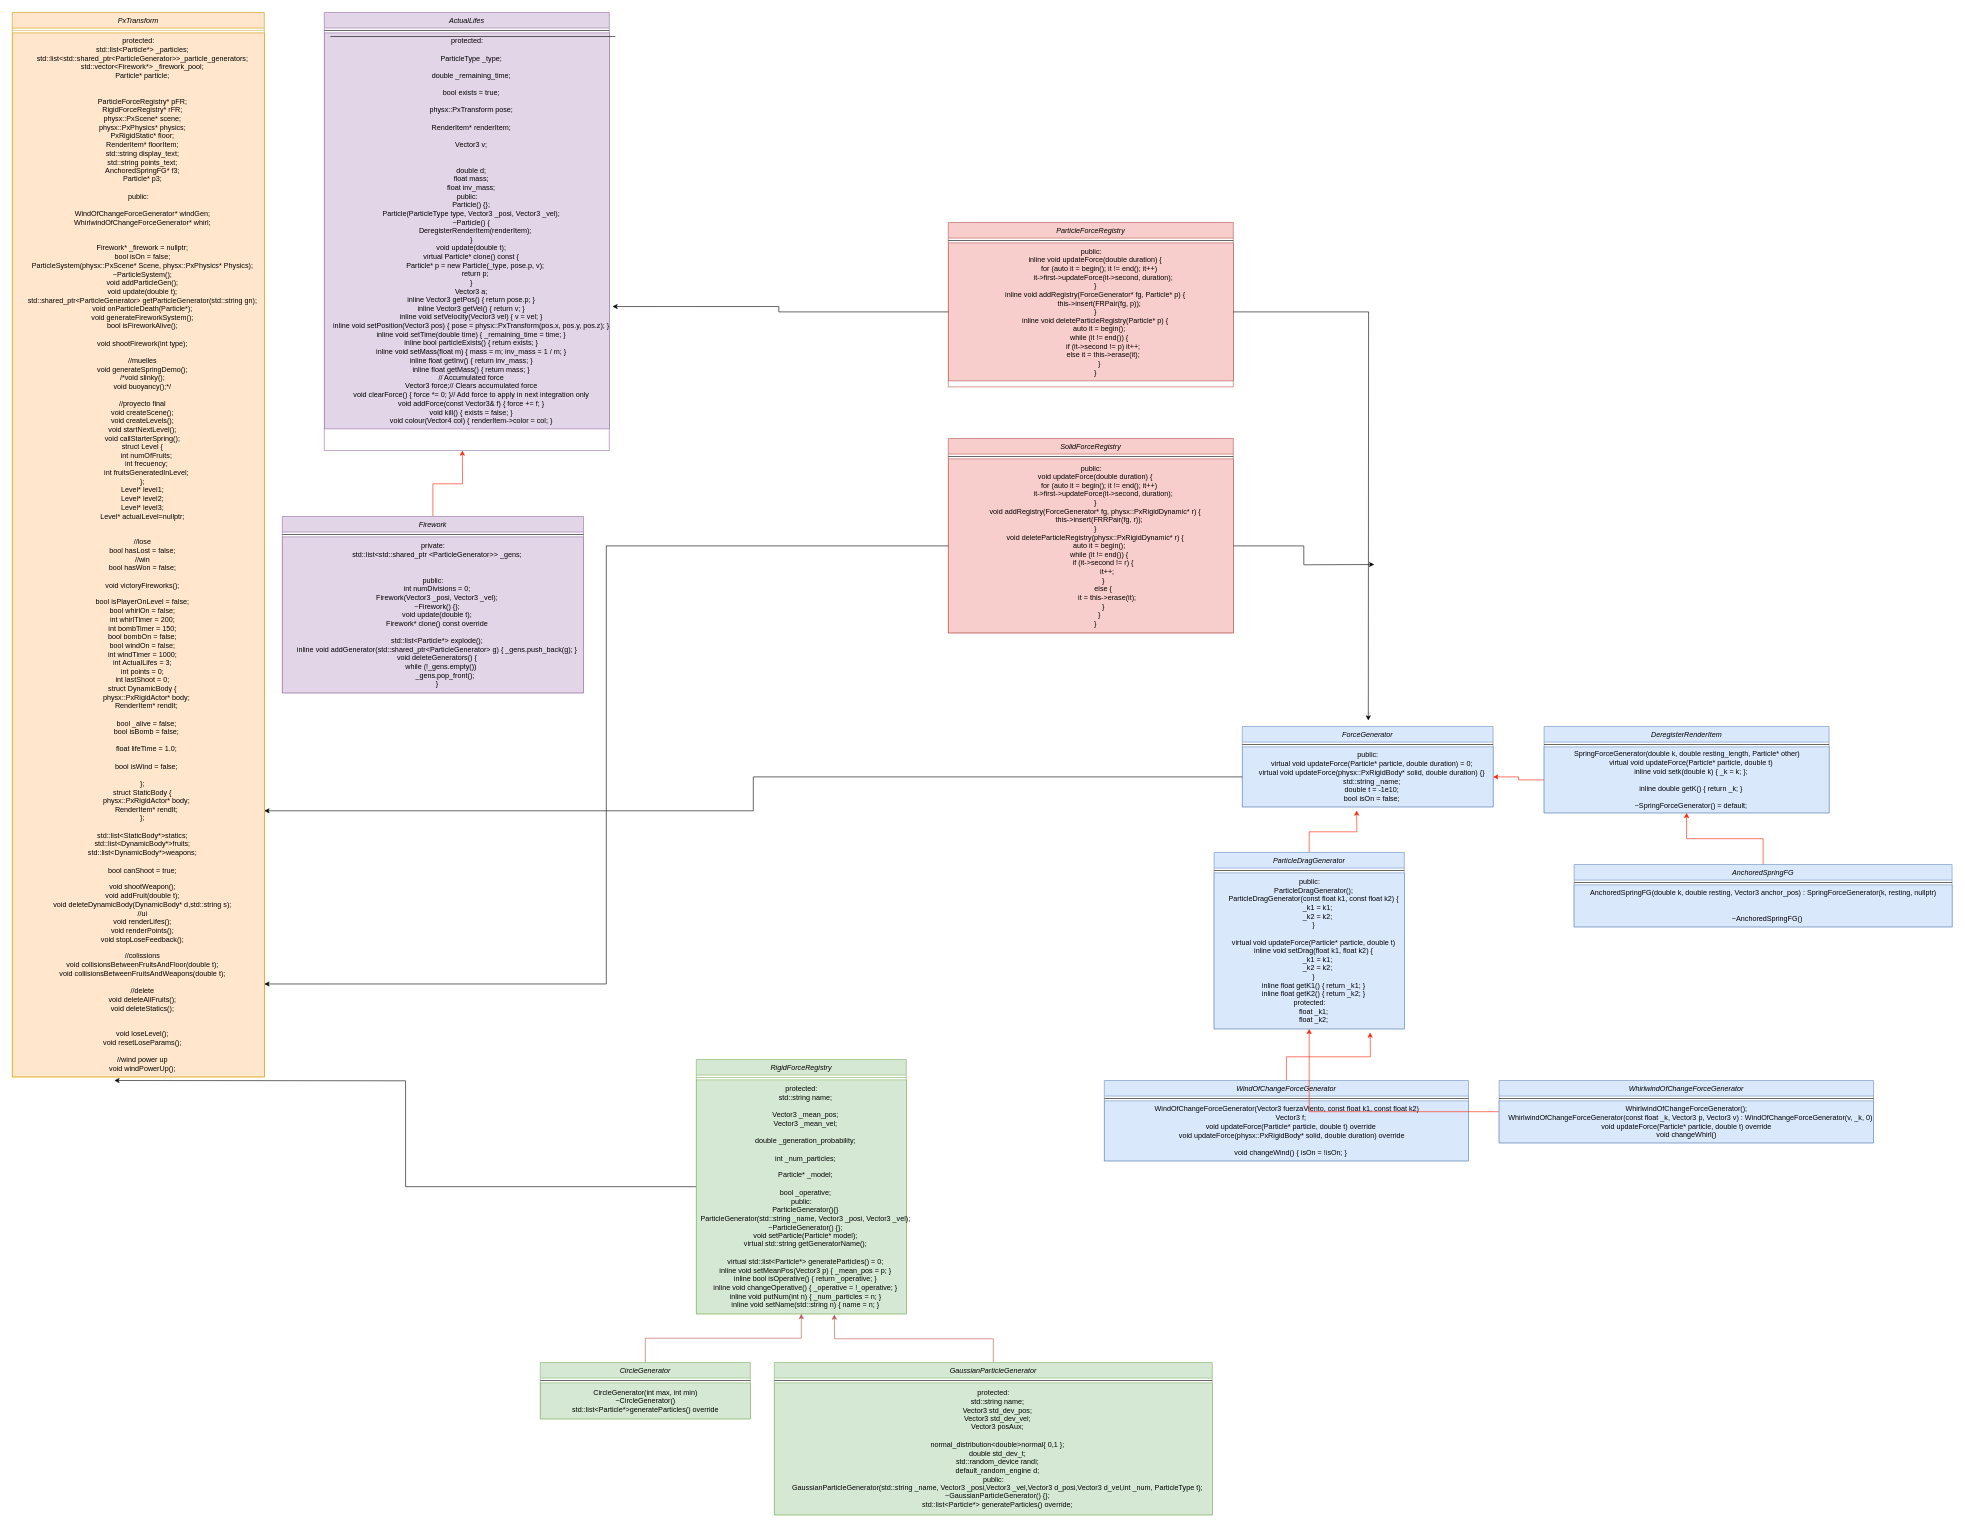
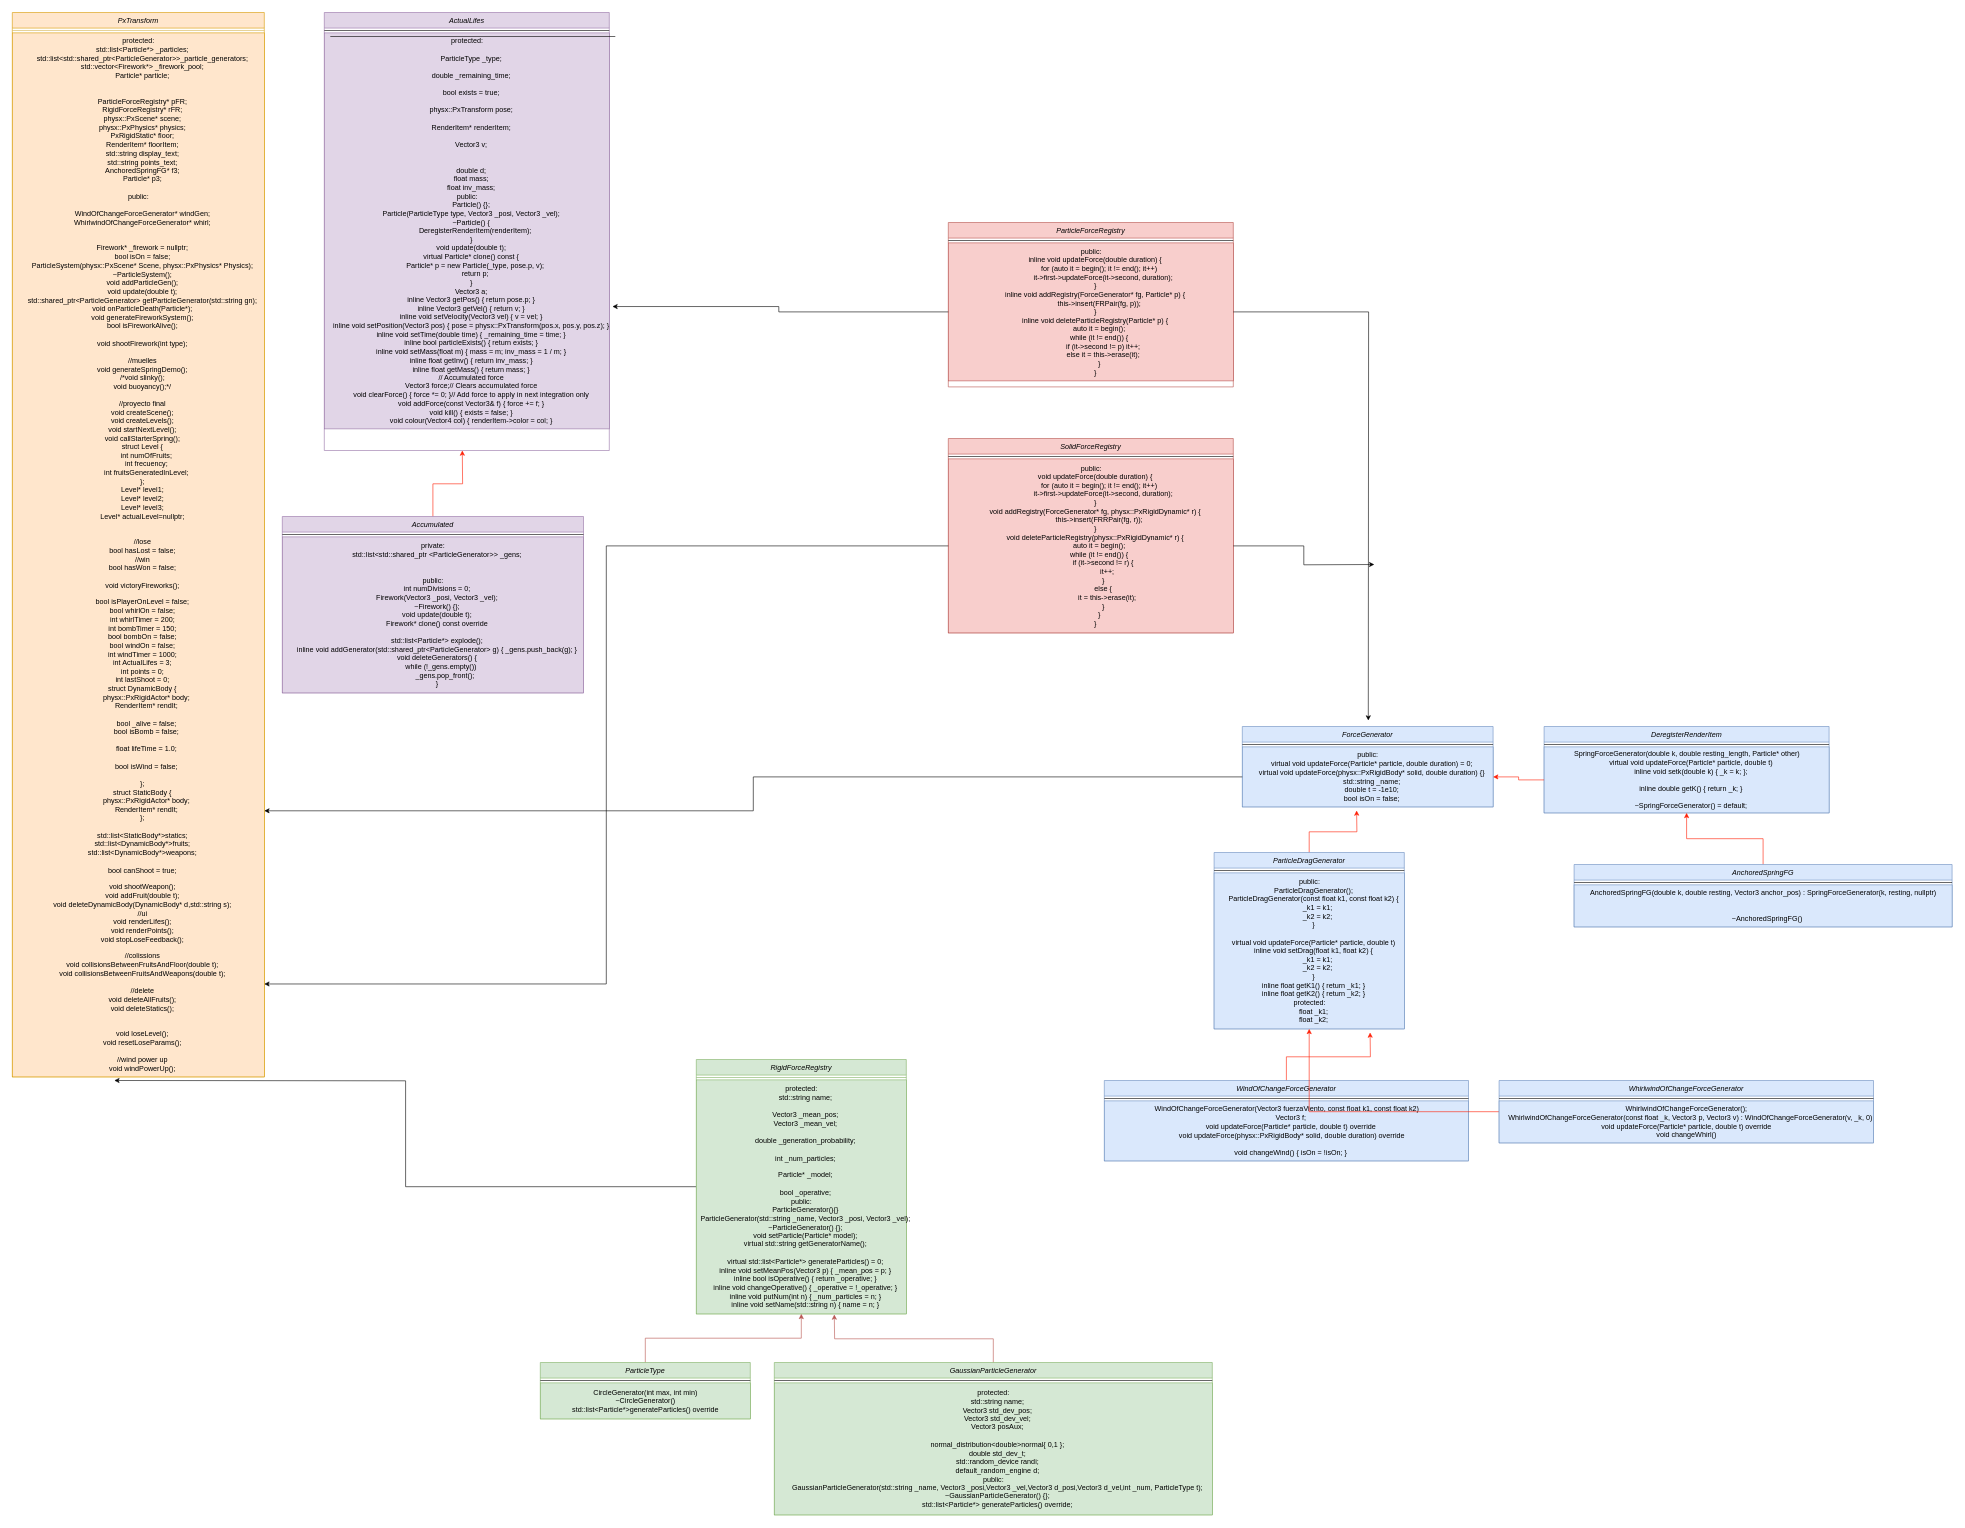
(433, 524) -> (433, 524)
(645, 1370) -> (645, 1370)
